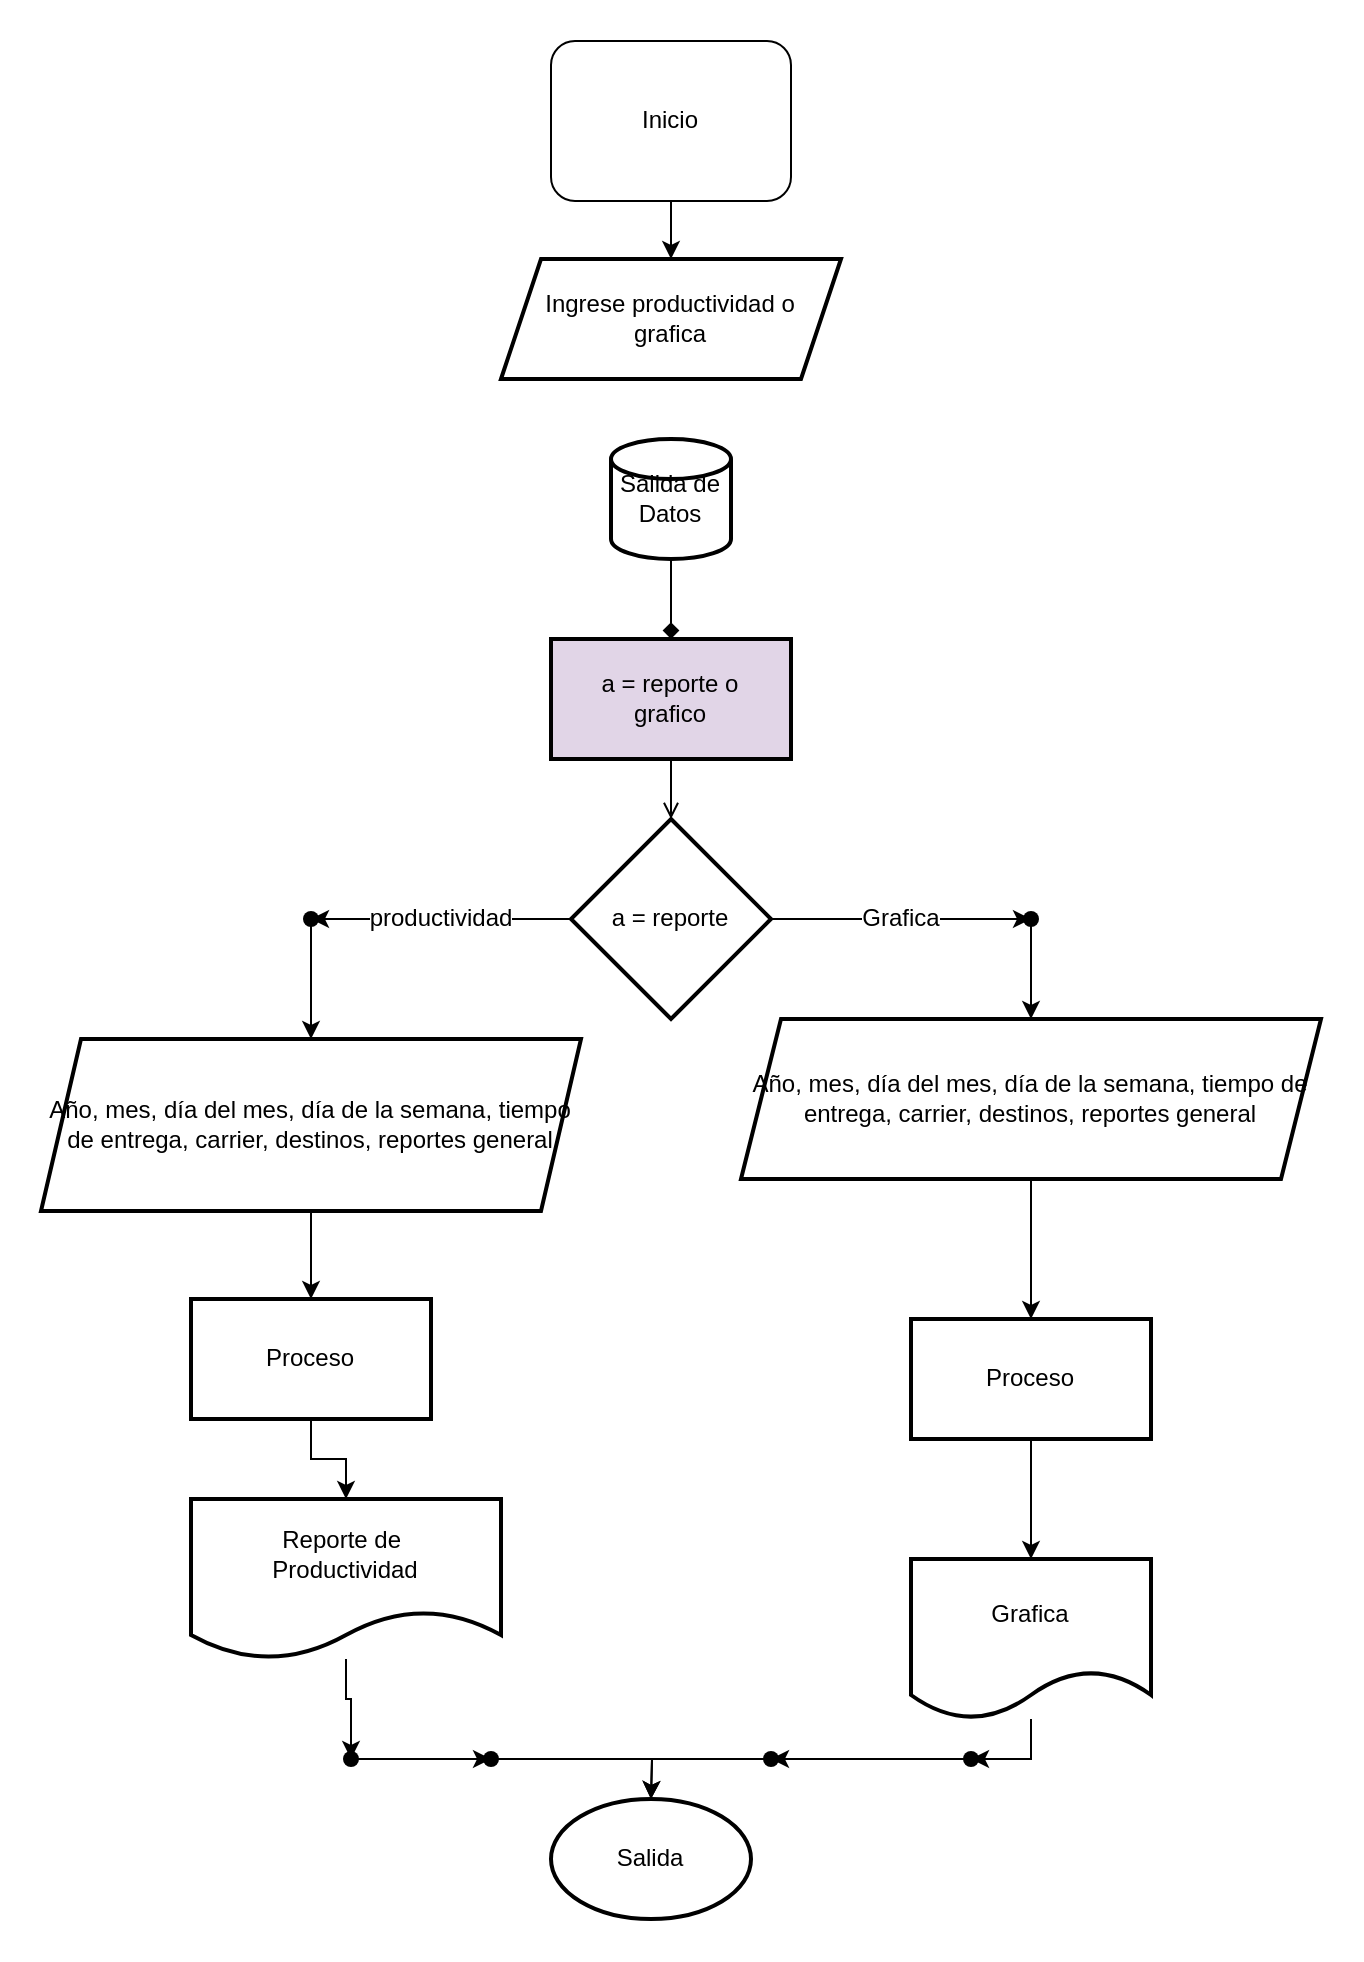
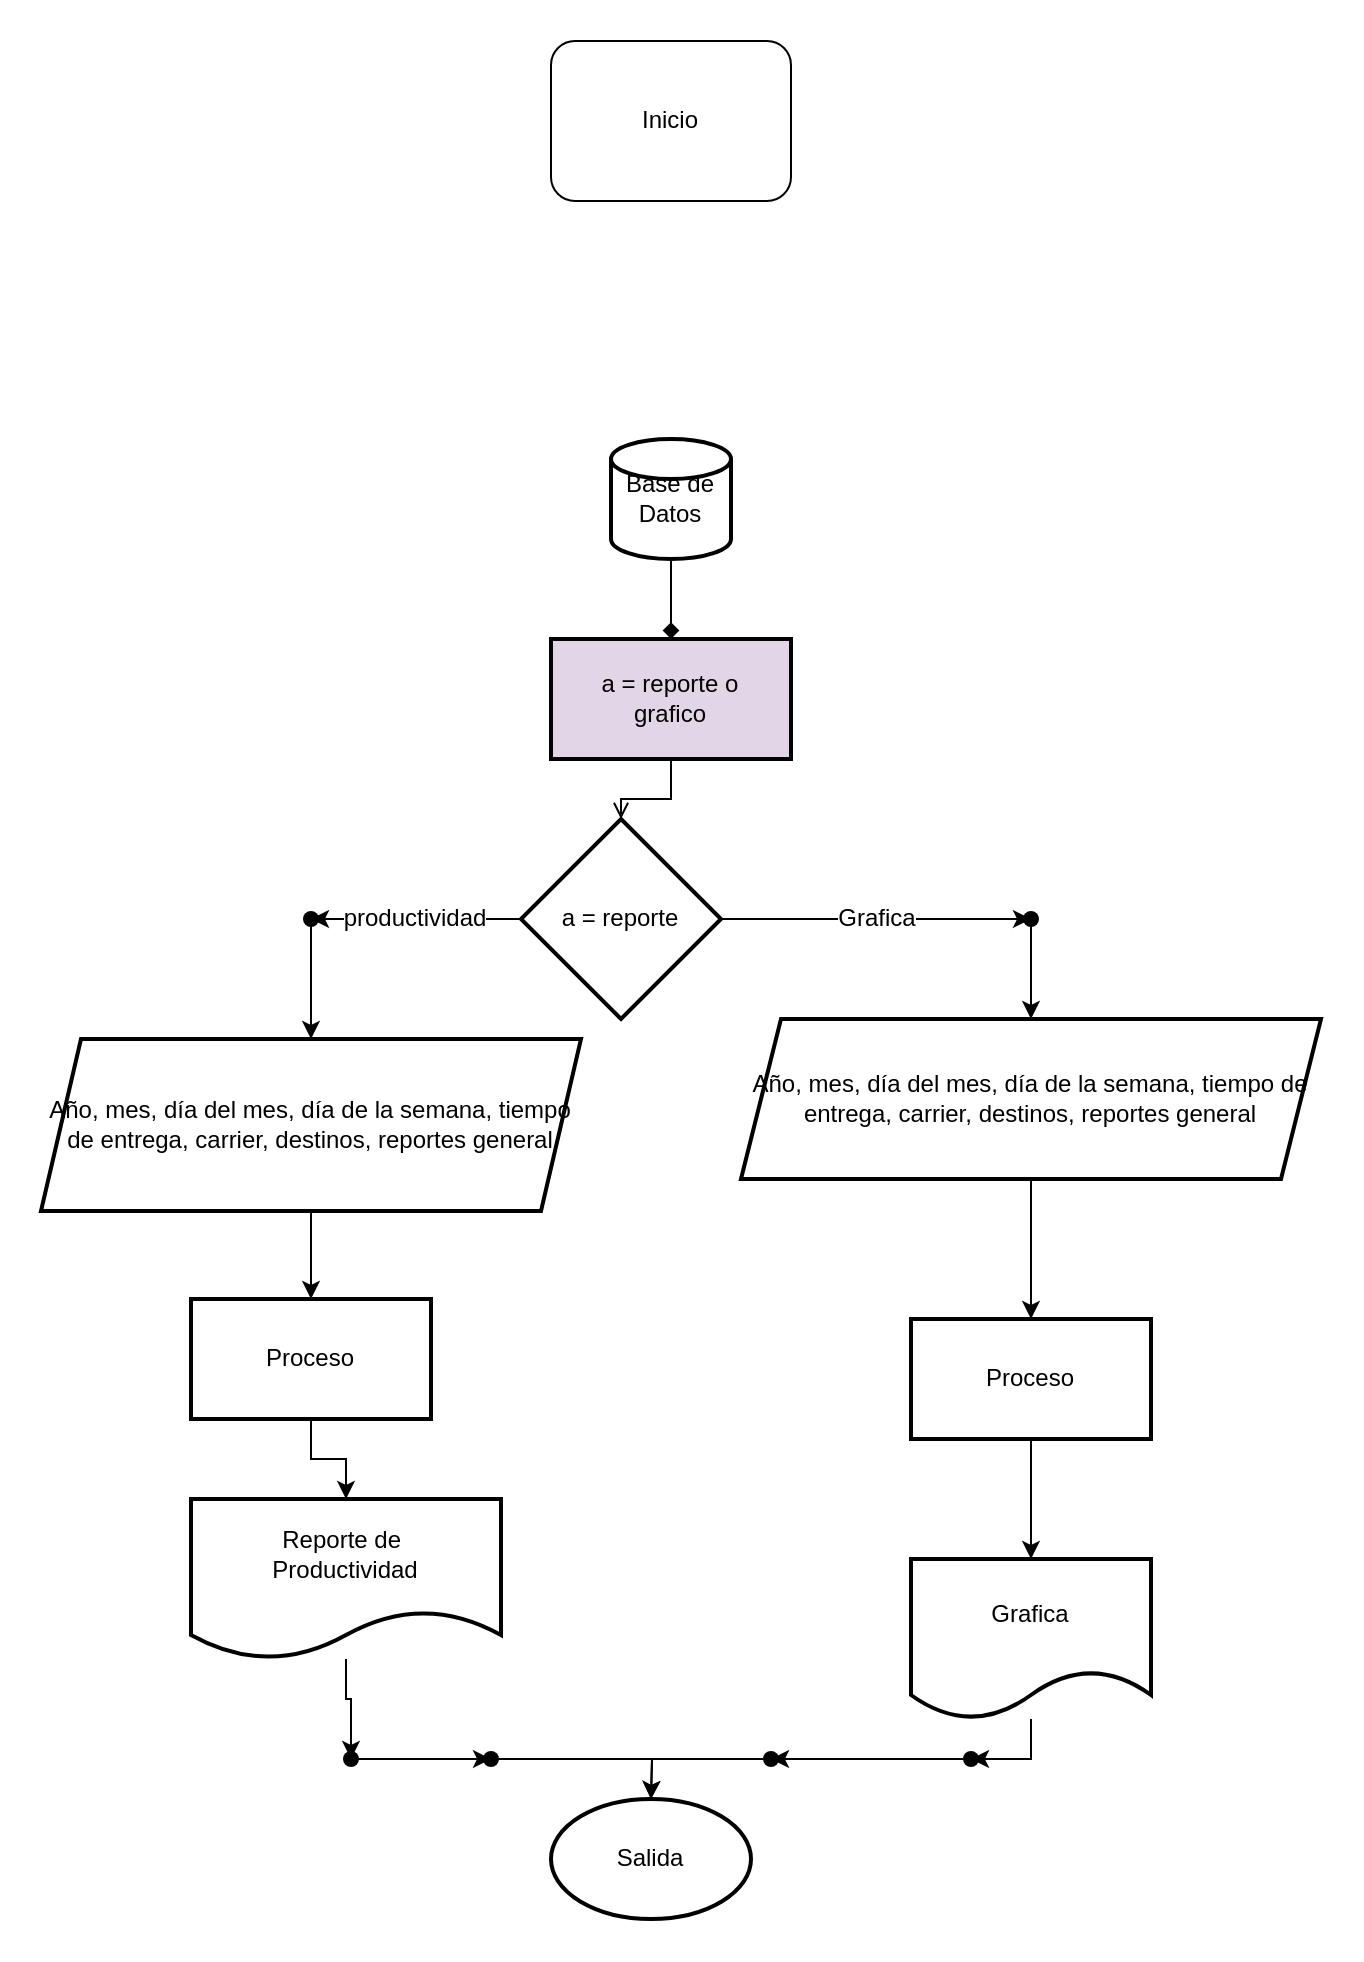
(671, 237) -> none
(671, 319) -> none
(671, 499) -> (671, 499)
(671, 919) -> (621, 919)
